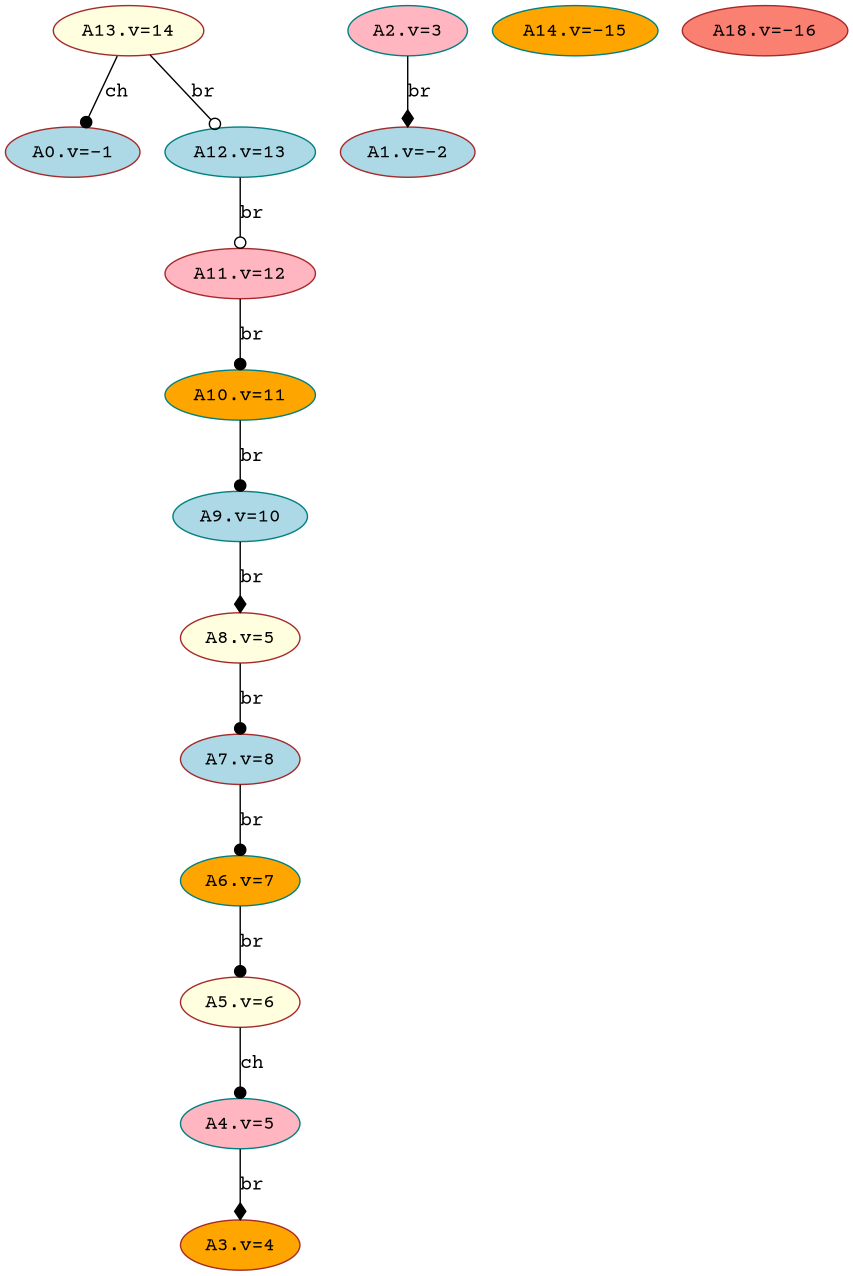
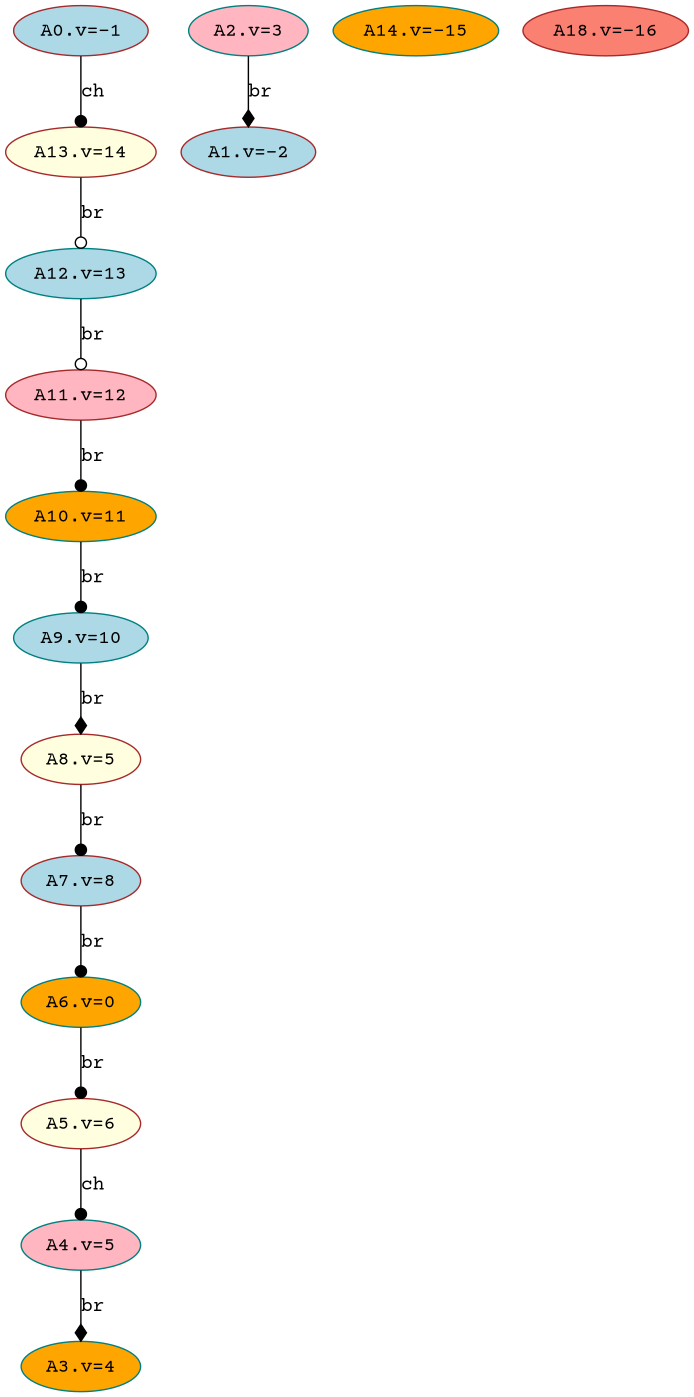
(103, 87) -> (81, 86)
(240, 881) -> (81, 1002)
(240, 1245) -> (81, 1367)
